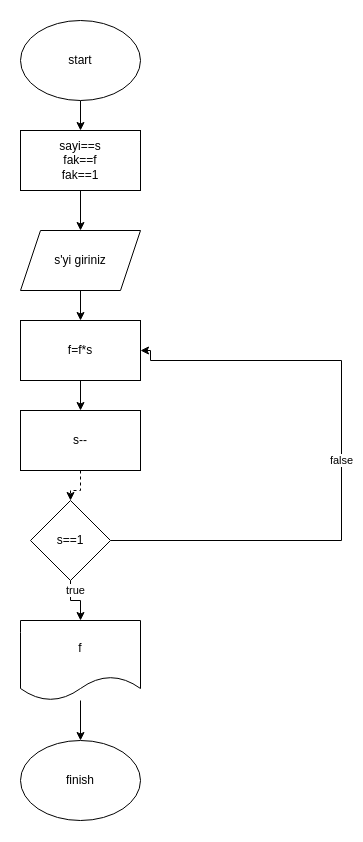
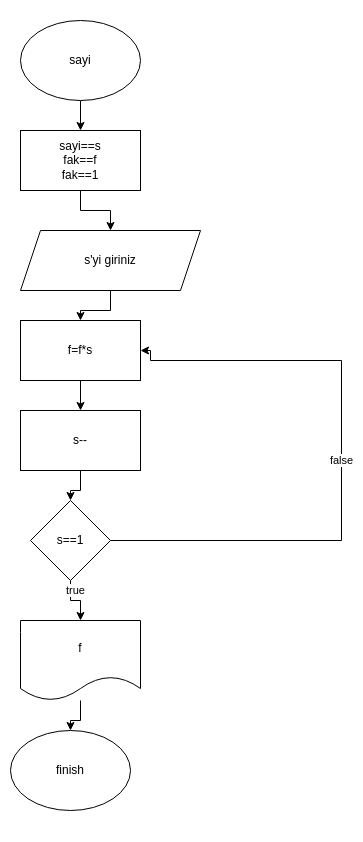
(81, 61) -> (81, 61)
(81, 261) -> (111, 261)
(81, 487) -> (81, 487)
(81, 781) -> (71, 771)
